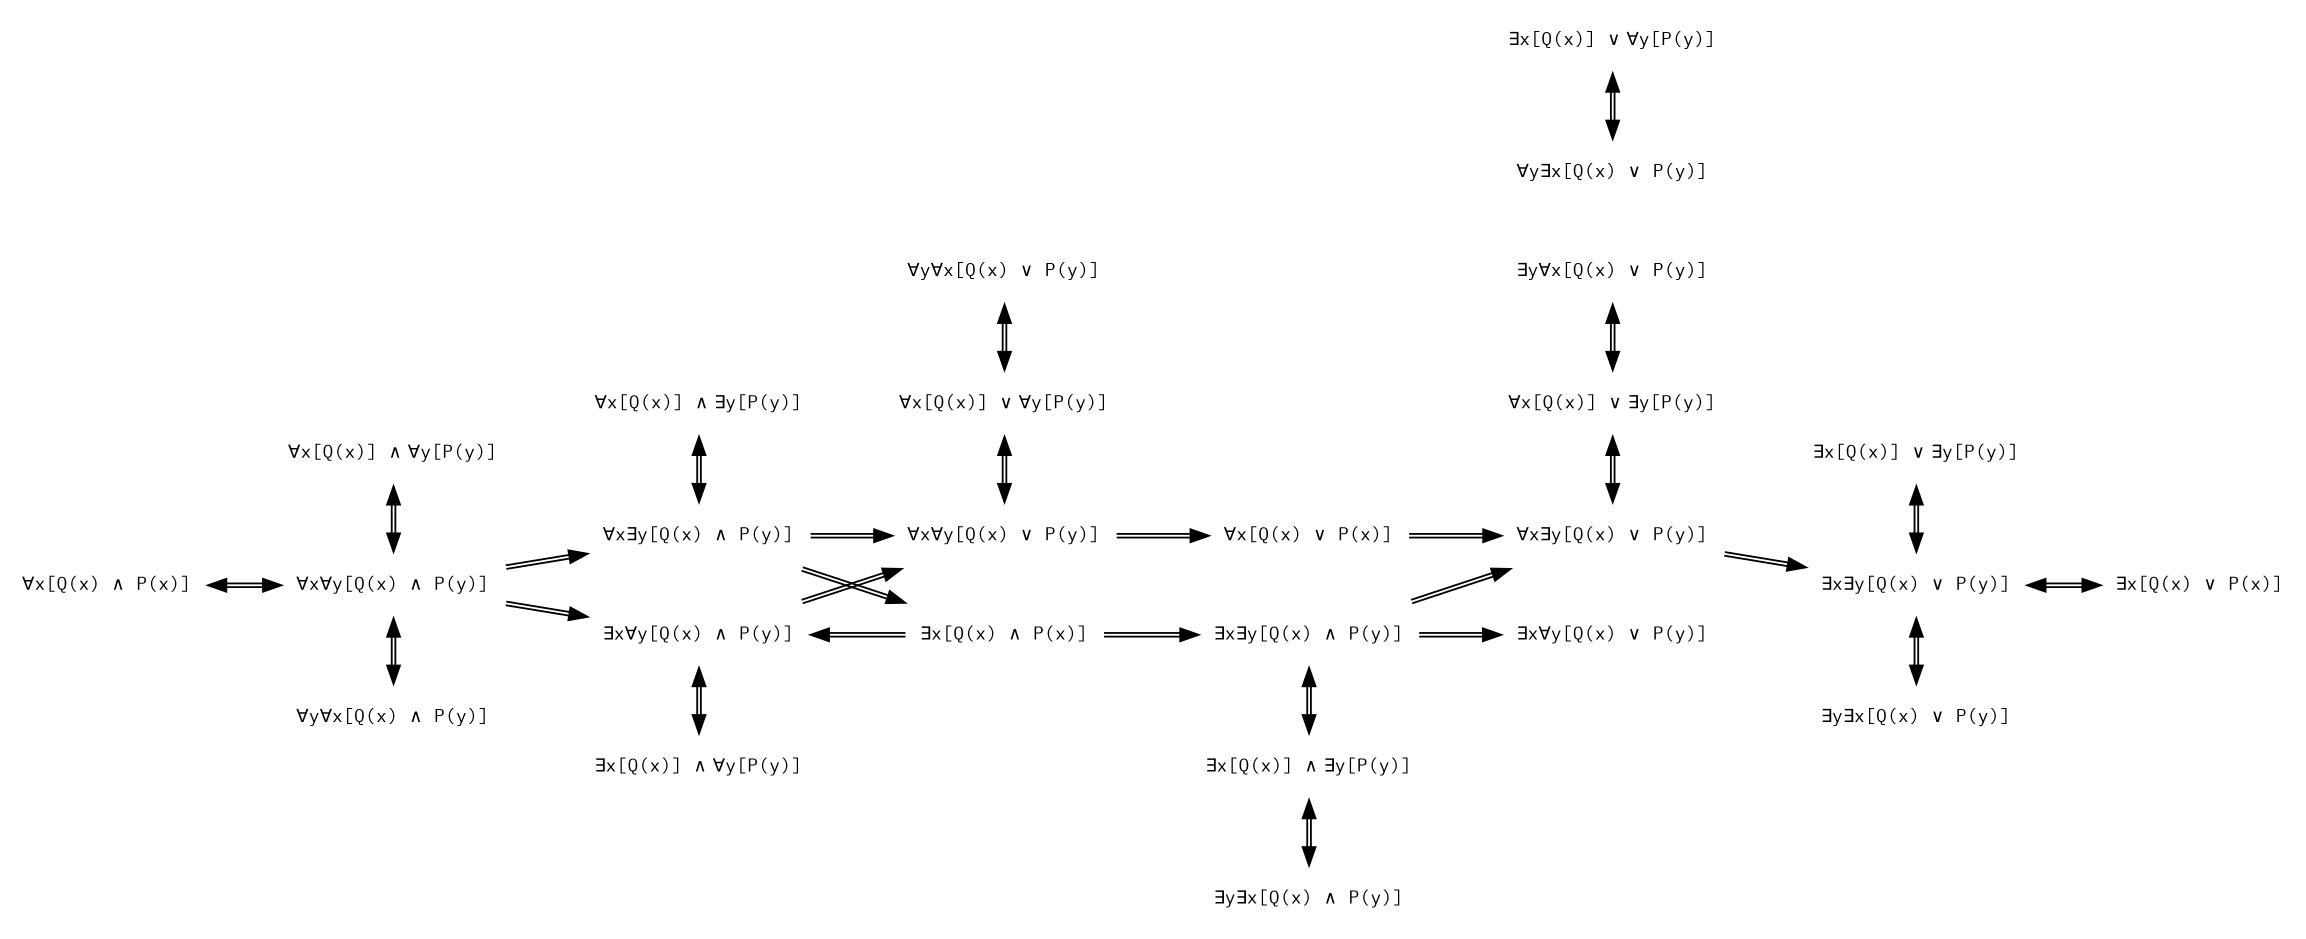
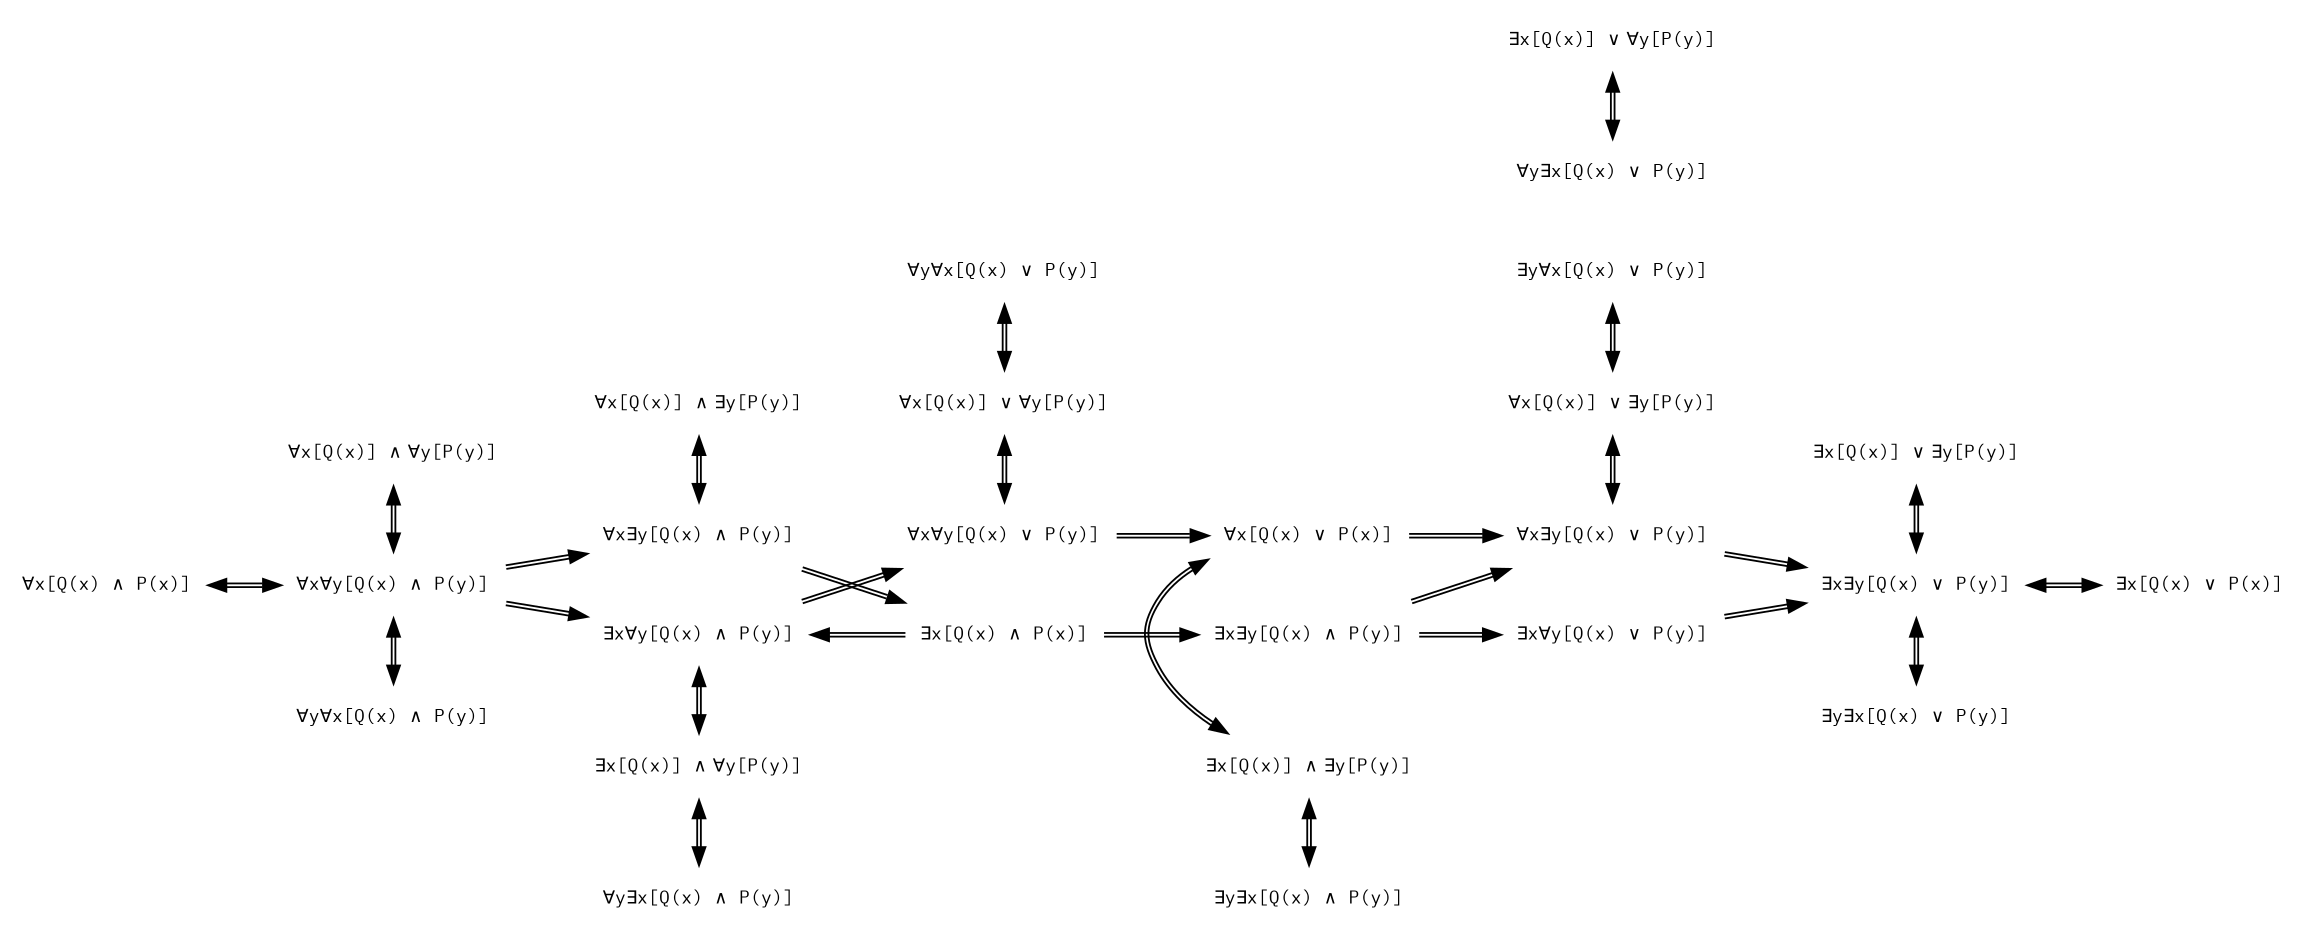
(842, 536) -> none
none -> (1756, 611)
(1309, 701) -> (1150, 650)
none -> (699, 899)
